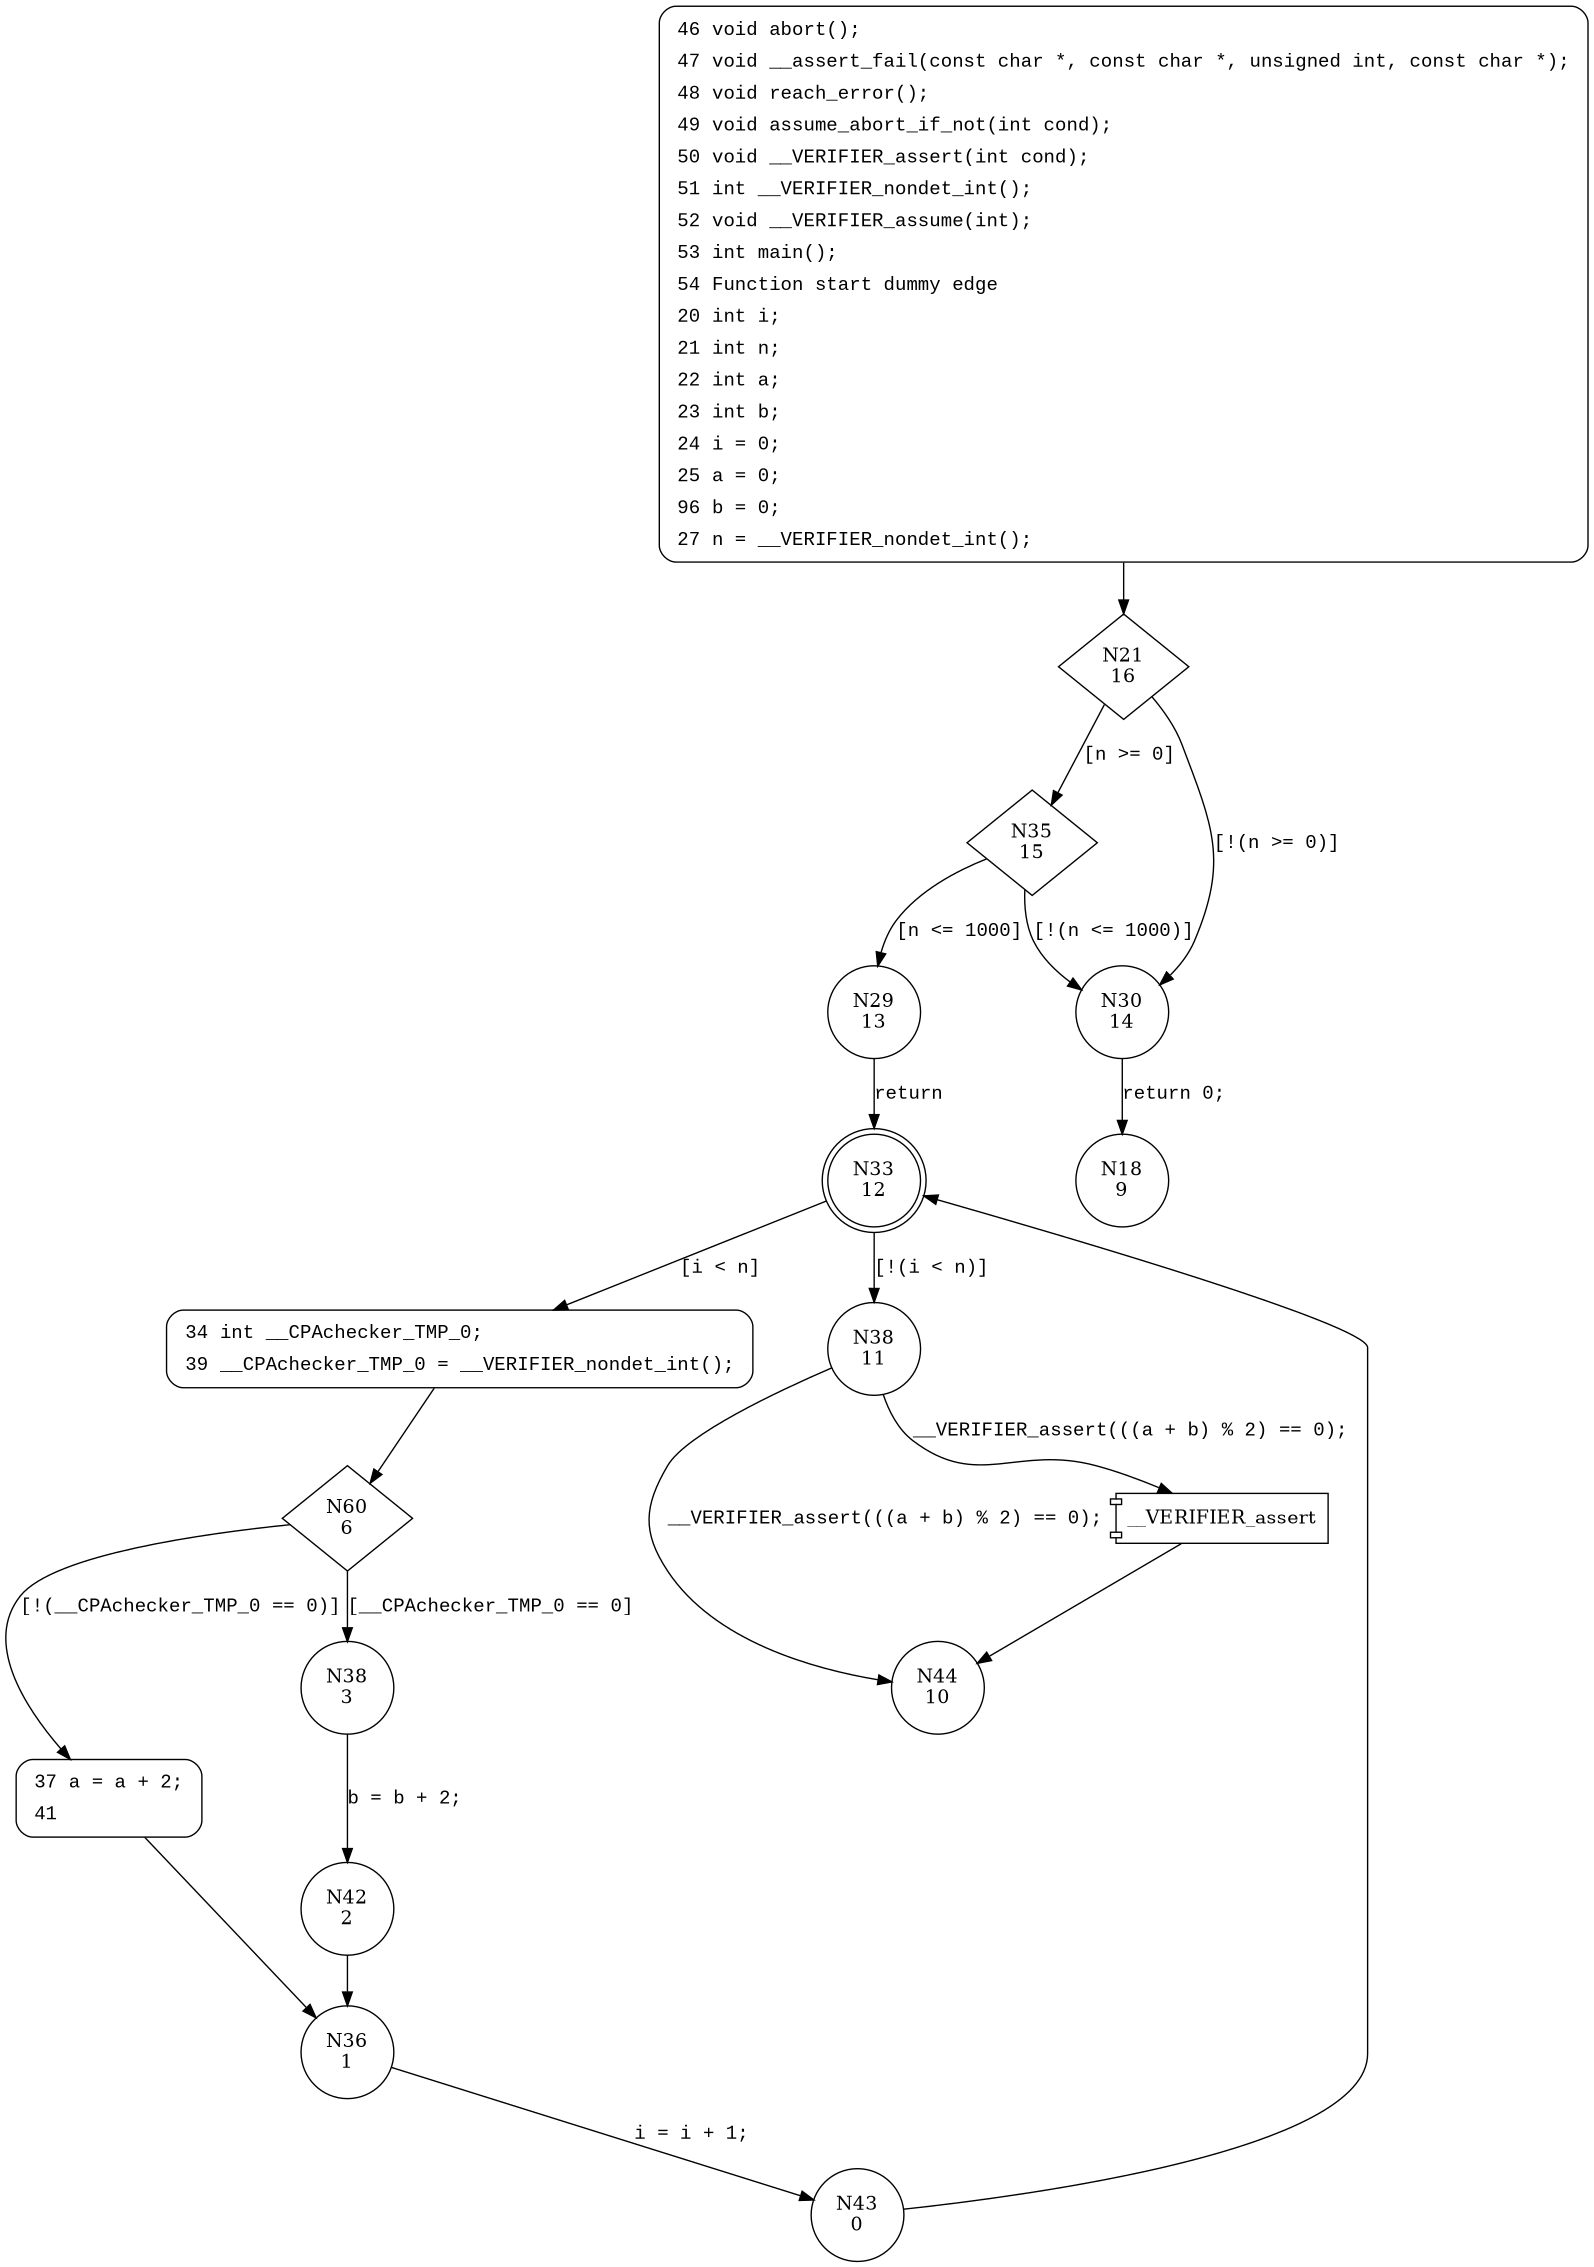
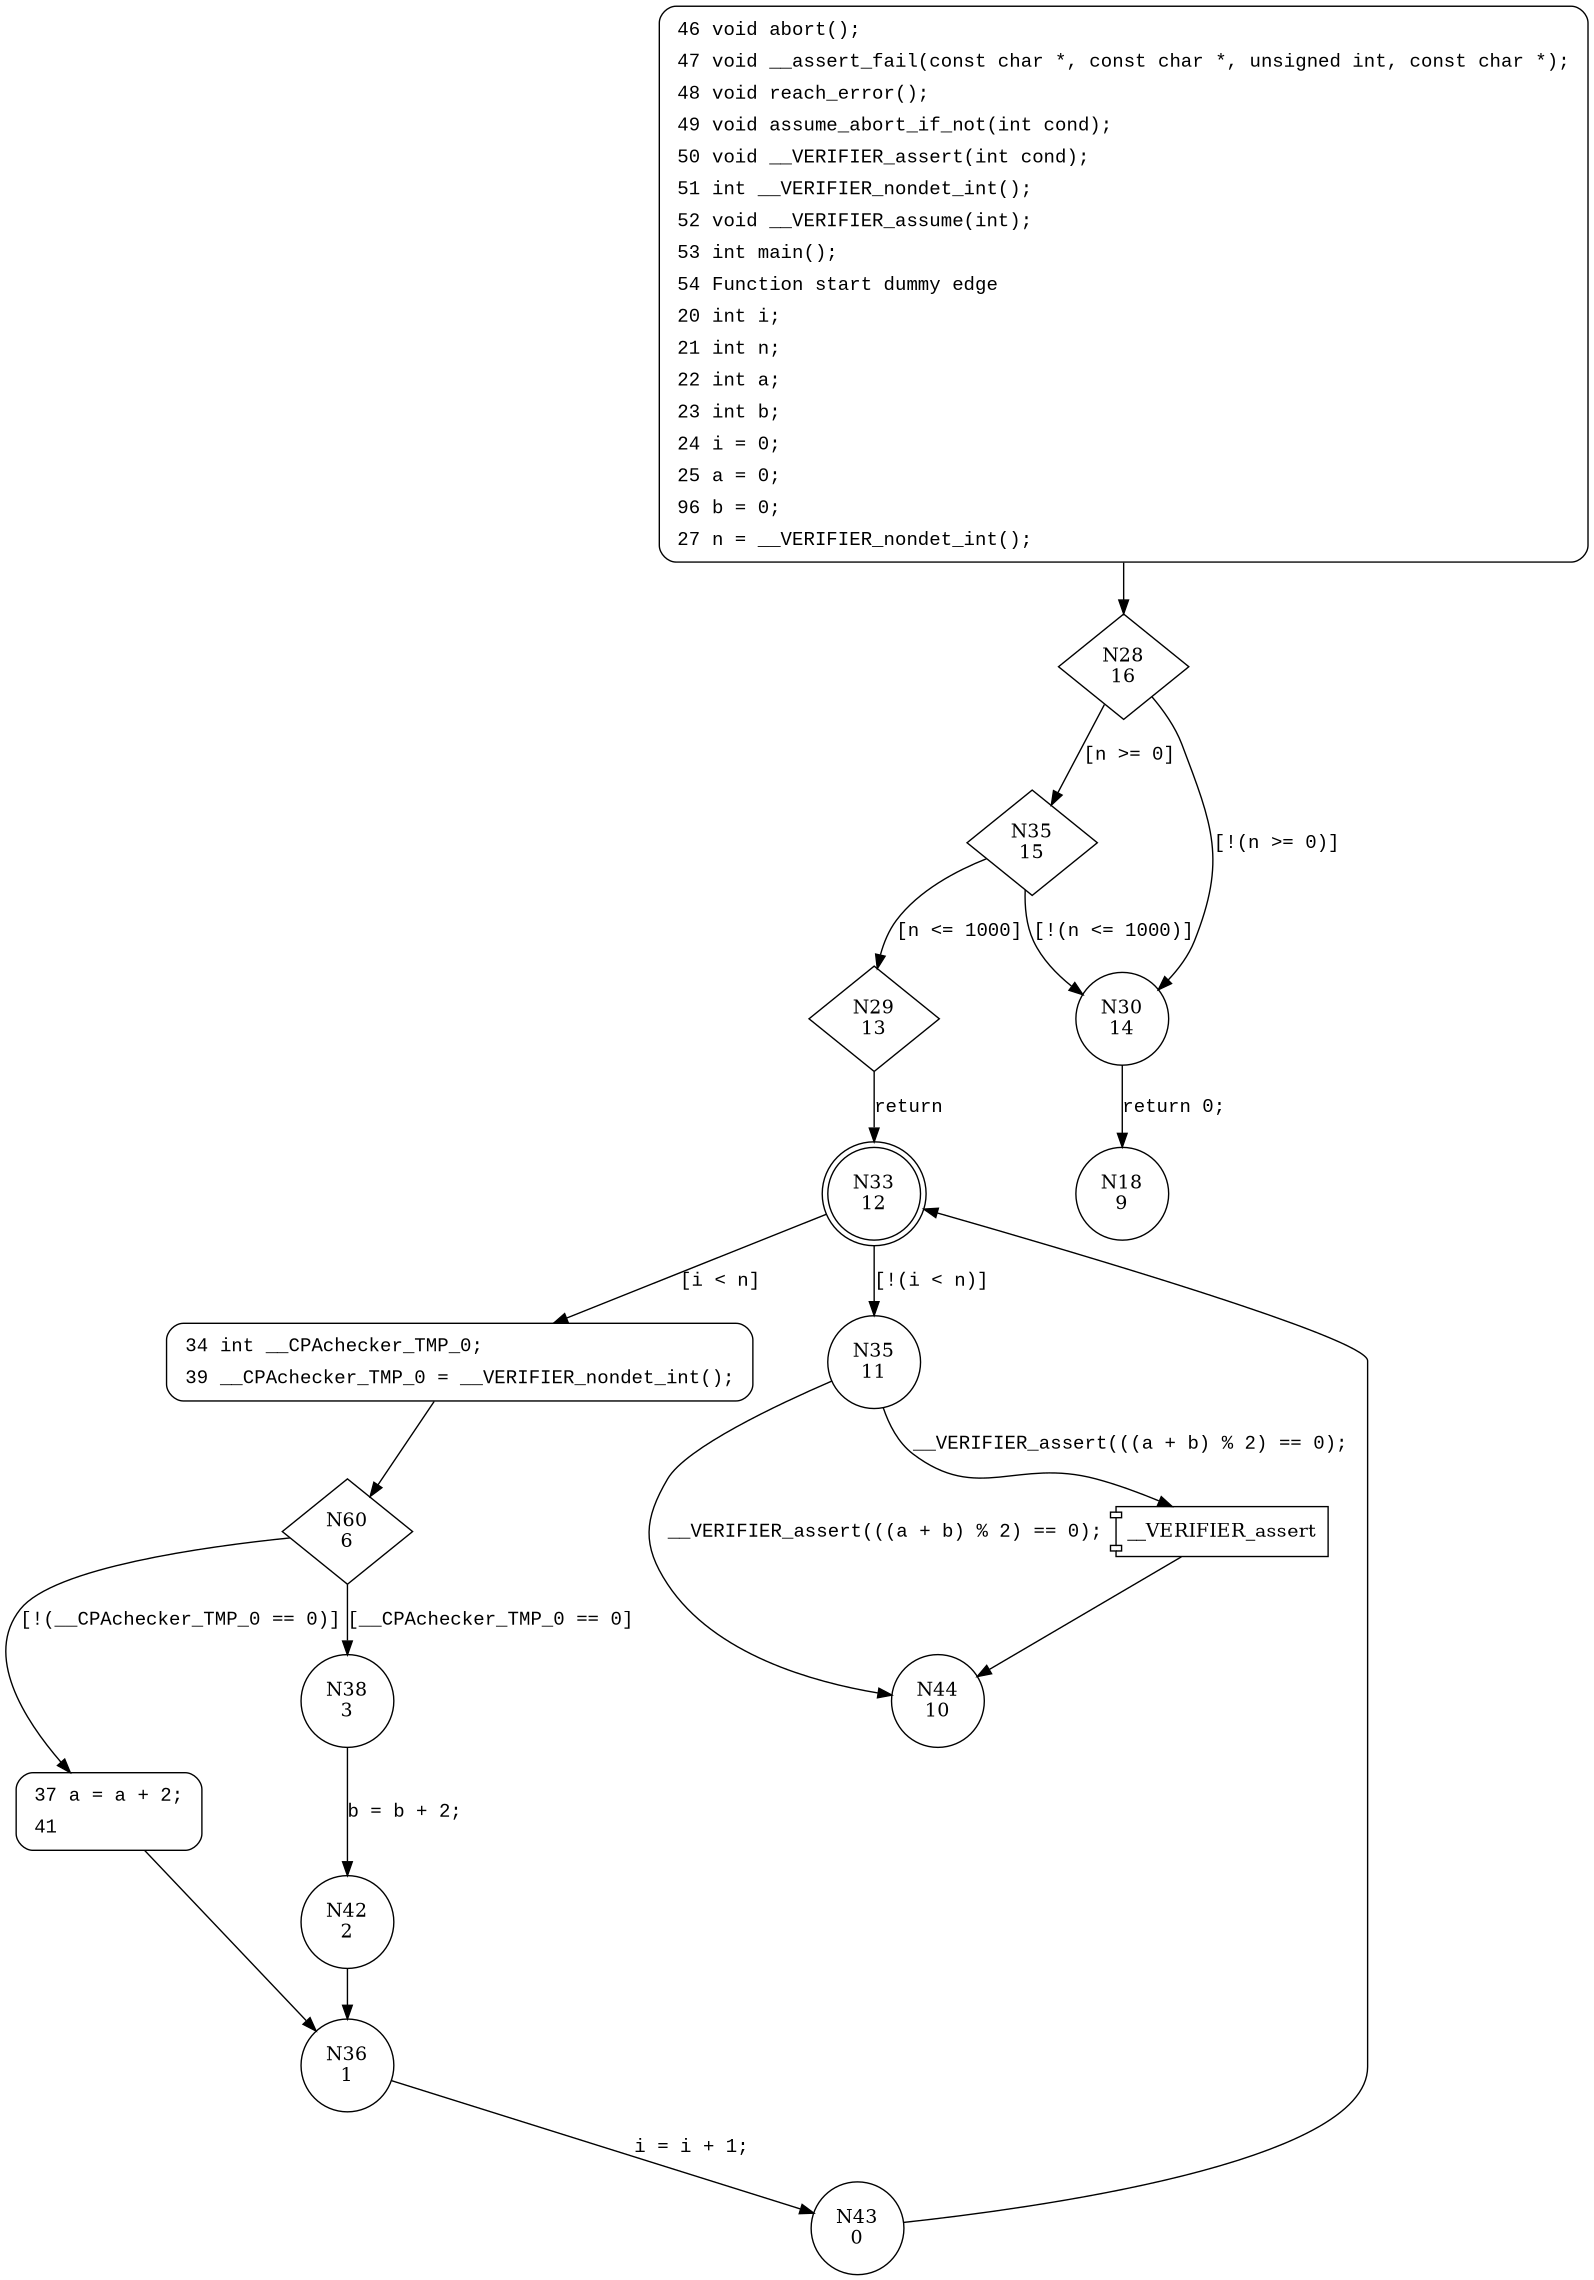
(1124, 667) -> (1124, 667)
(874, 1012) -> (874, 1019)
(874, 1349) -> (874, 1362)
